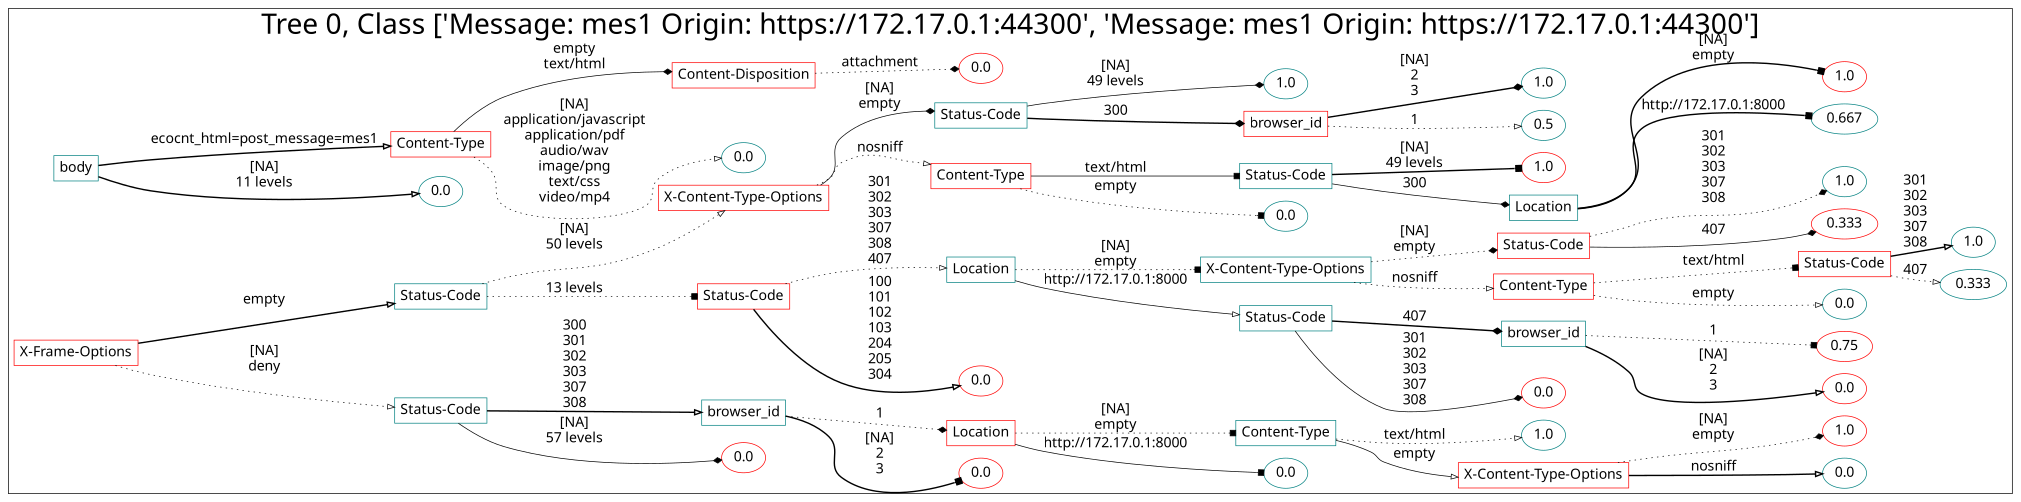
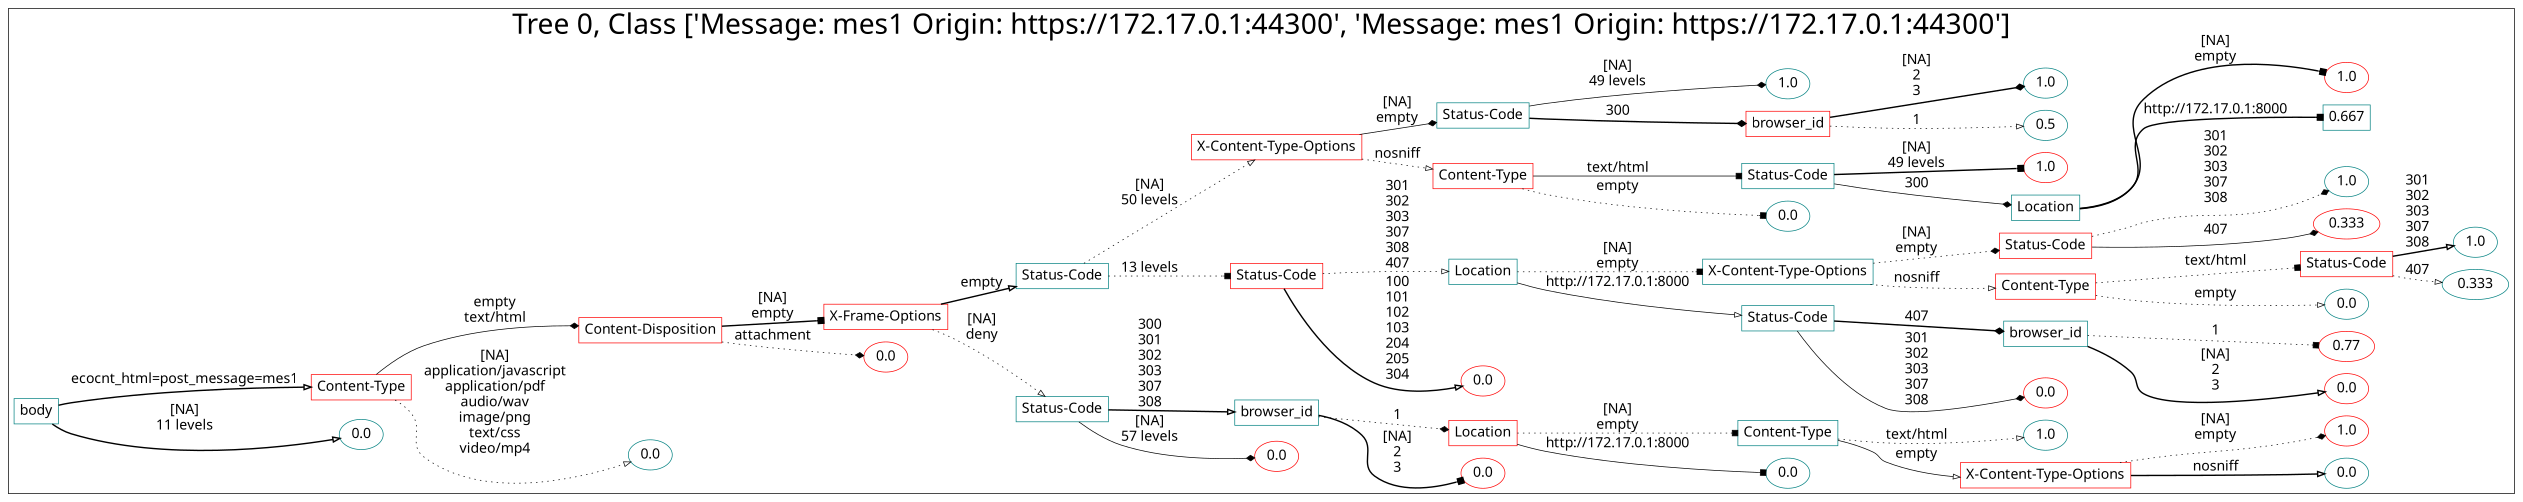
(1845, 119) -> (2347, 118)
none -> (769, 323)
(1845, 346) -> (2347, 346)
